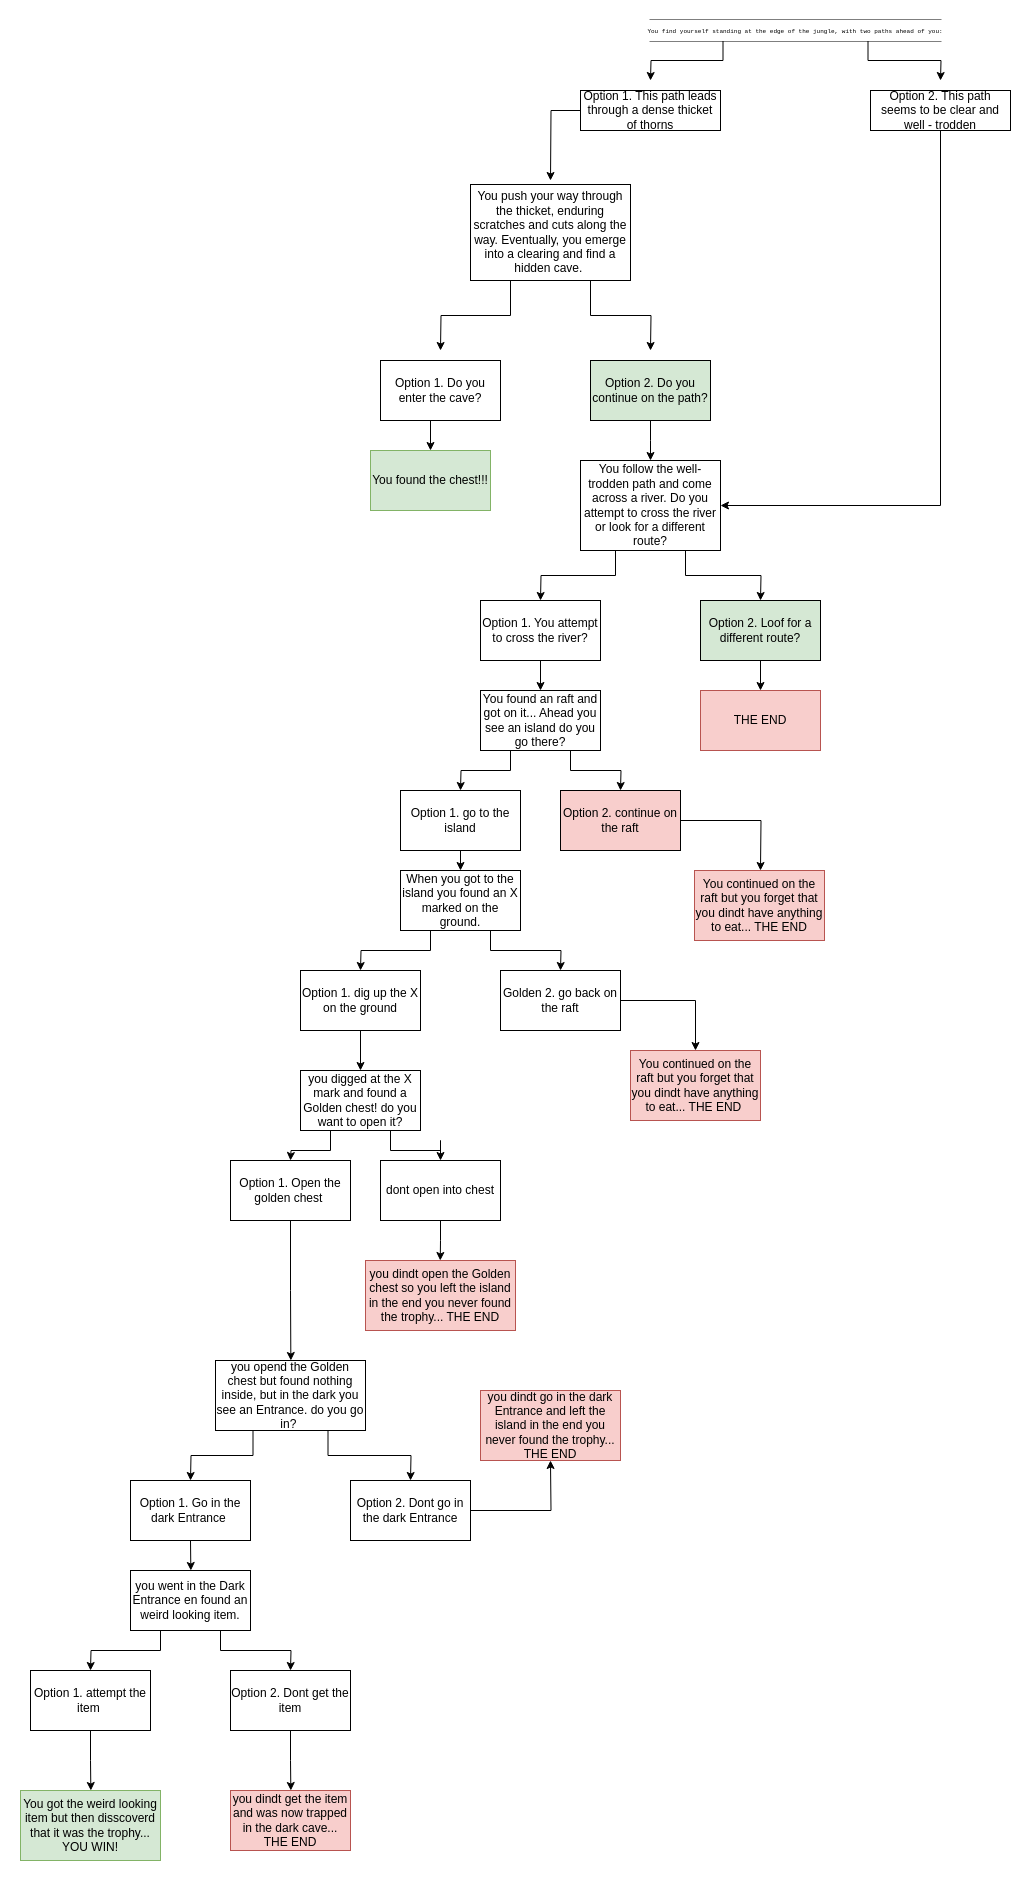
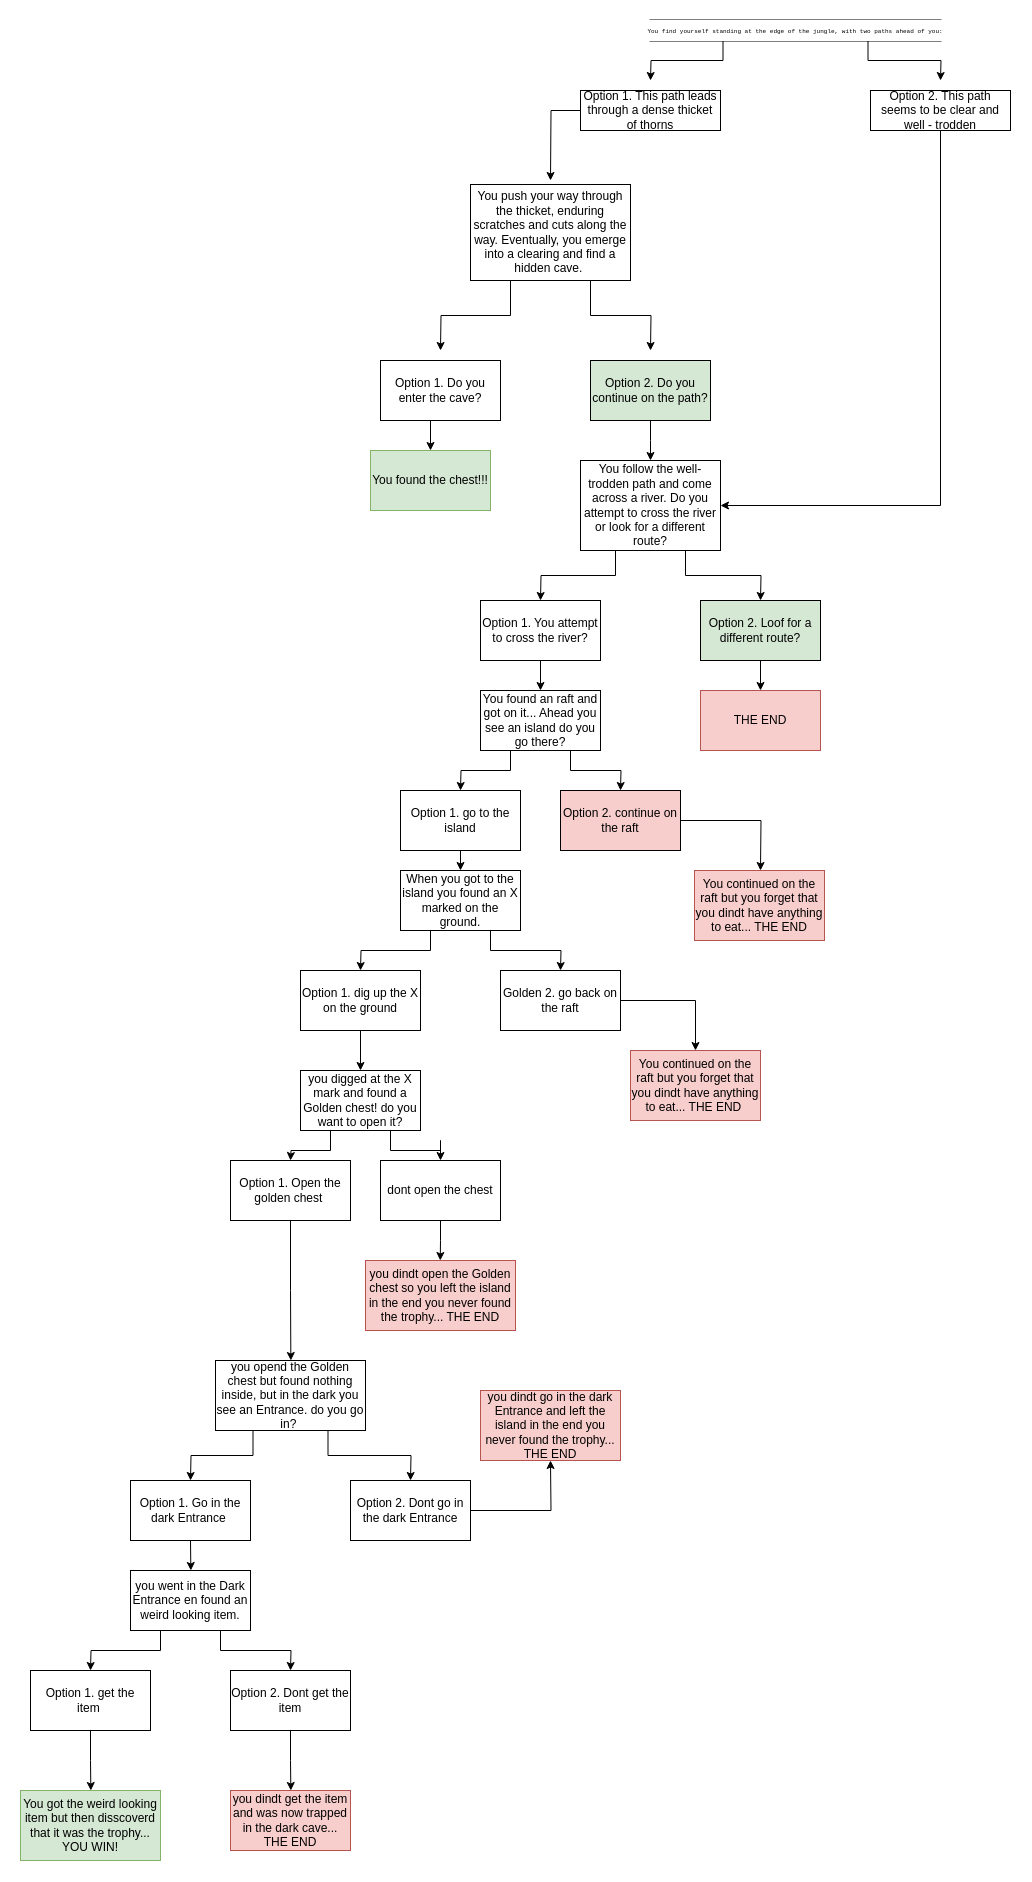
(441, 1191) -> (441, 1191)
(91, 1701) -> (91, 1701)
